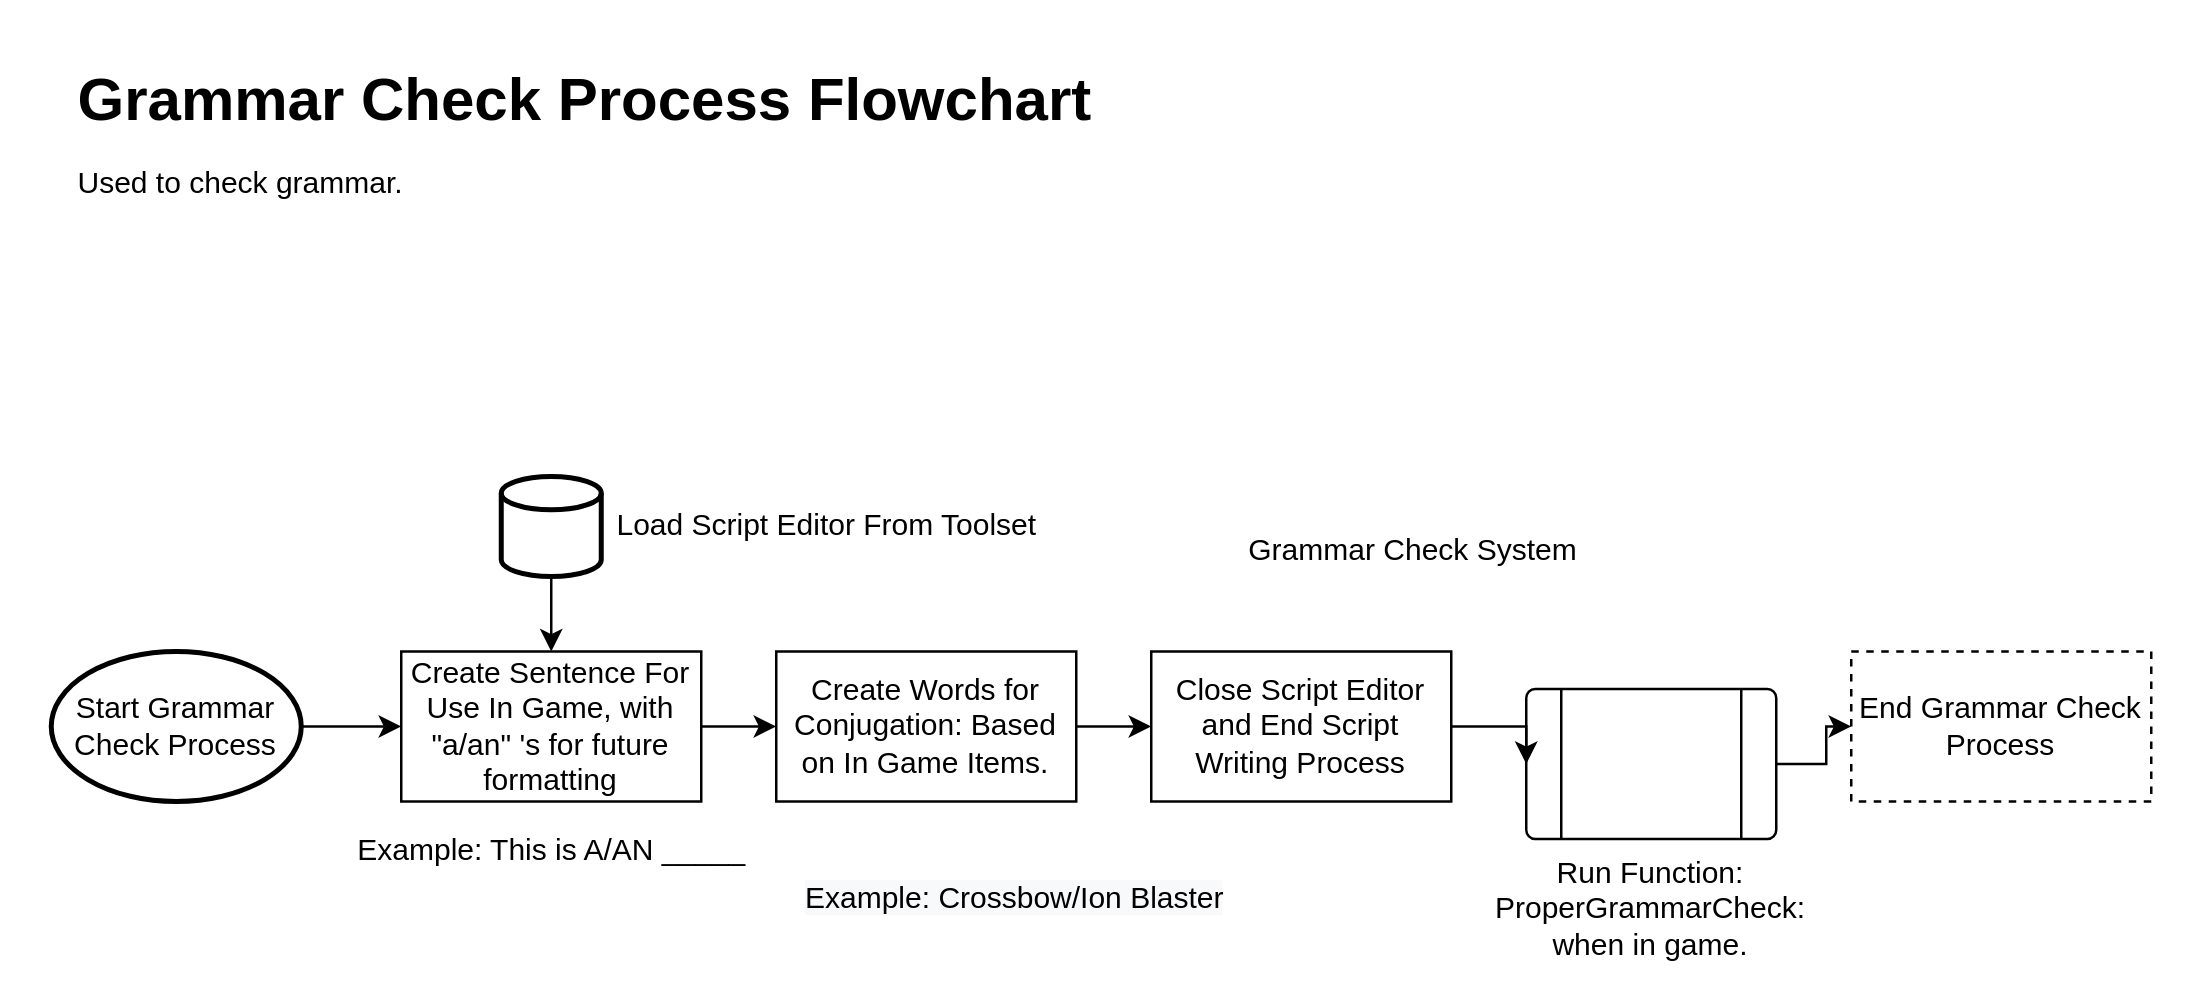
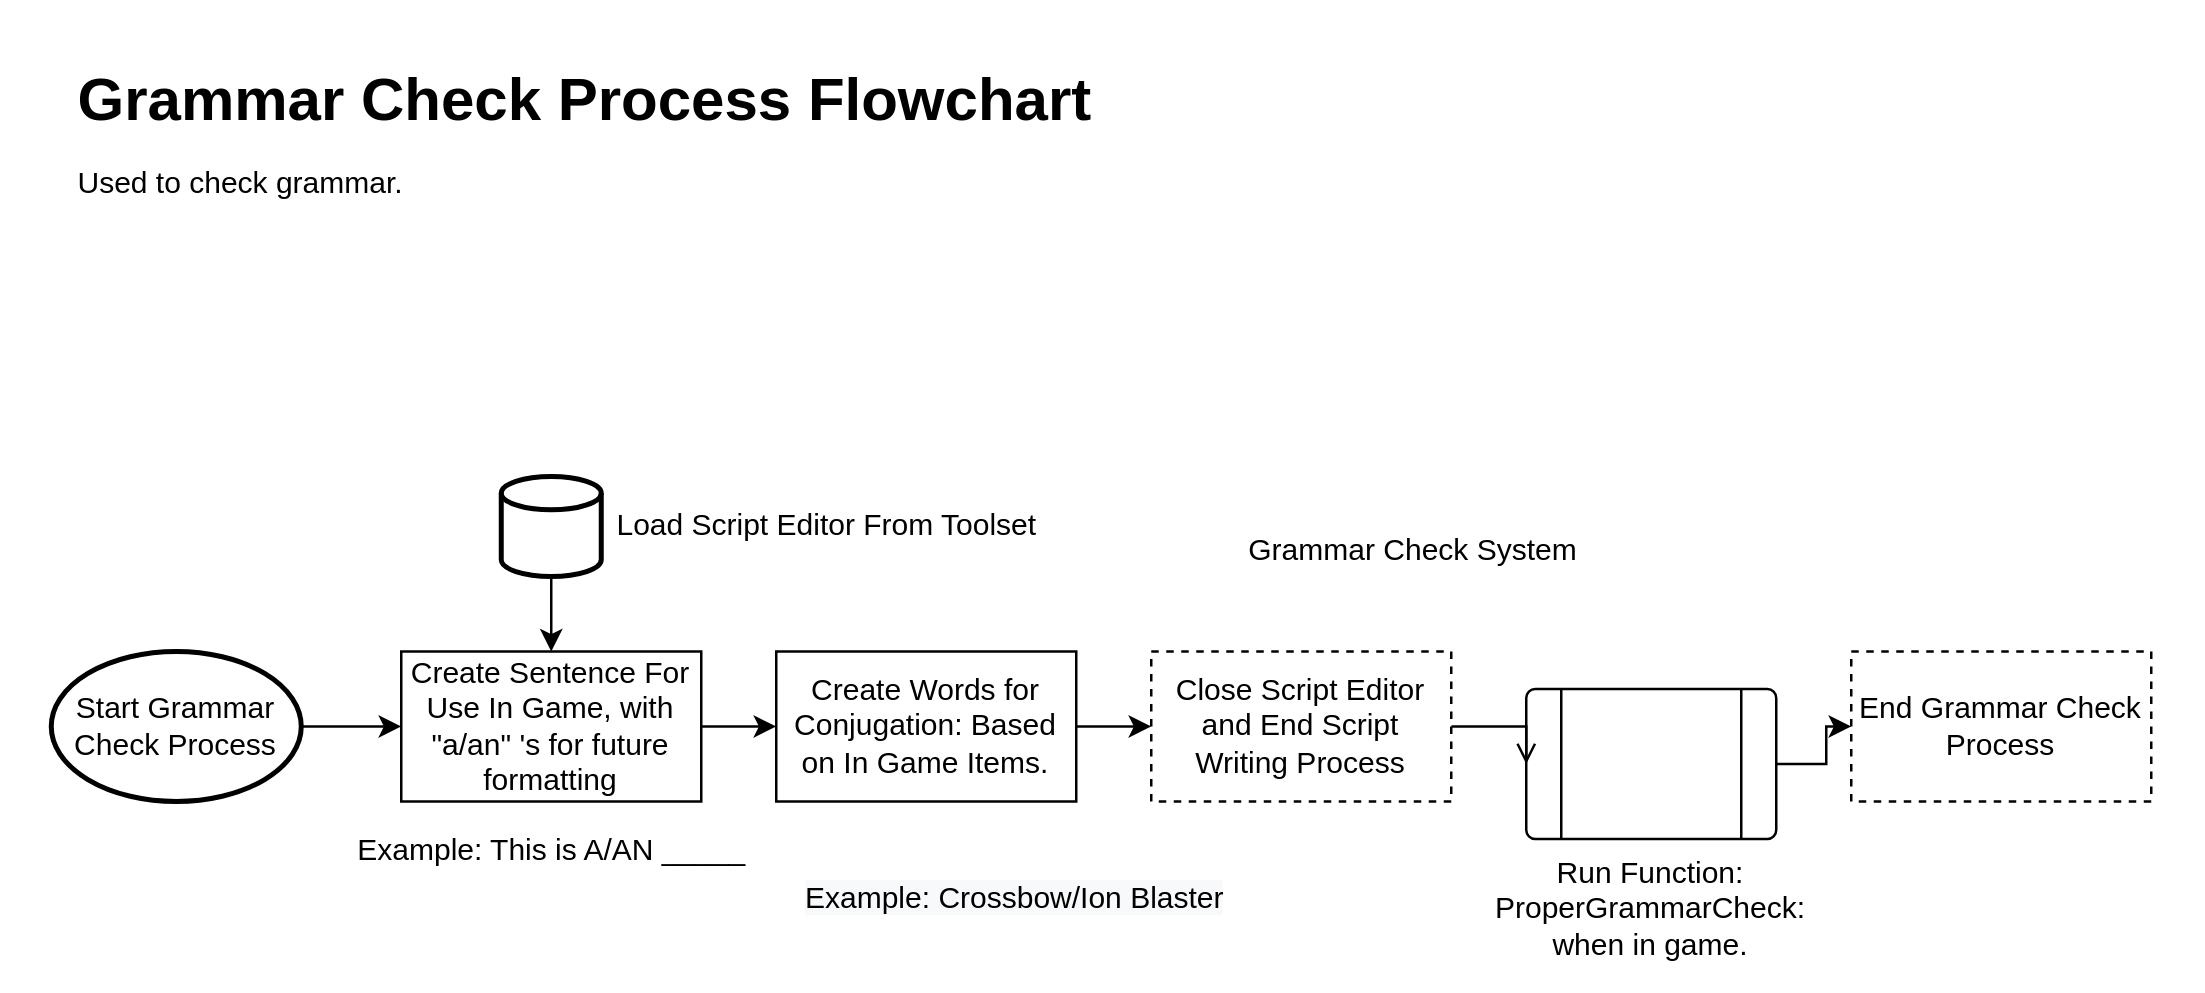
(1301, 726) -> (1301, 726)
(1526, 746) -> (1526, 750)
